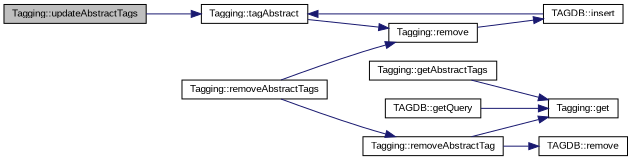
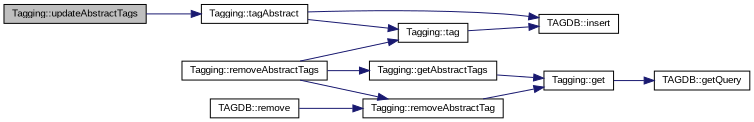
(431, 14) -> (418, 11)
(433, 33) -> (433, 33)
none -> (343, 71)
(510, 108) -> (629, 81)
(516, 146) -> (326, 108)
